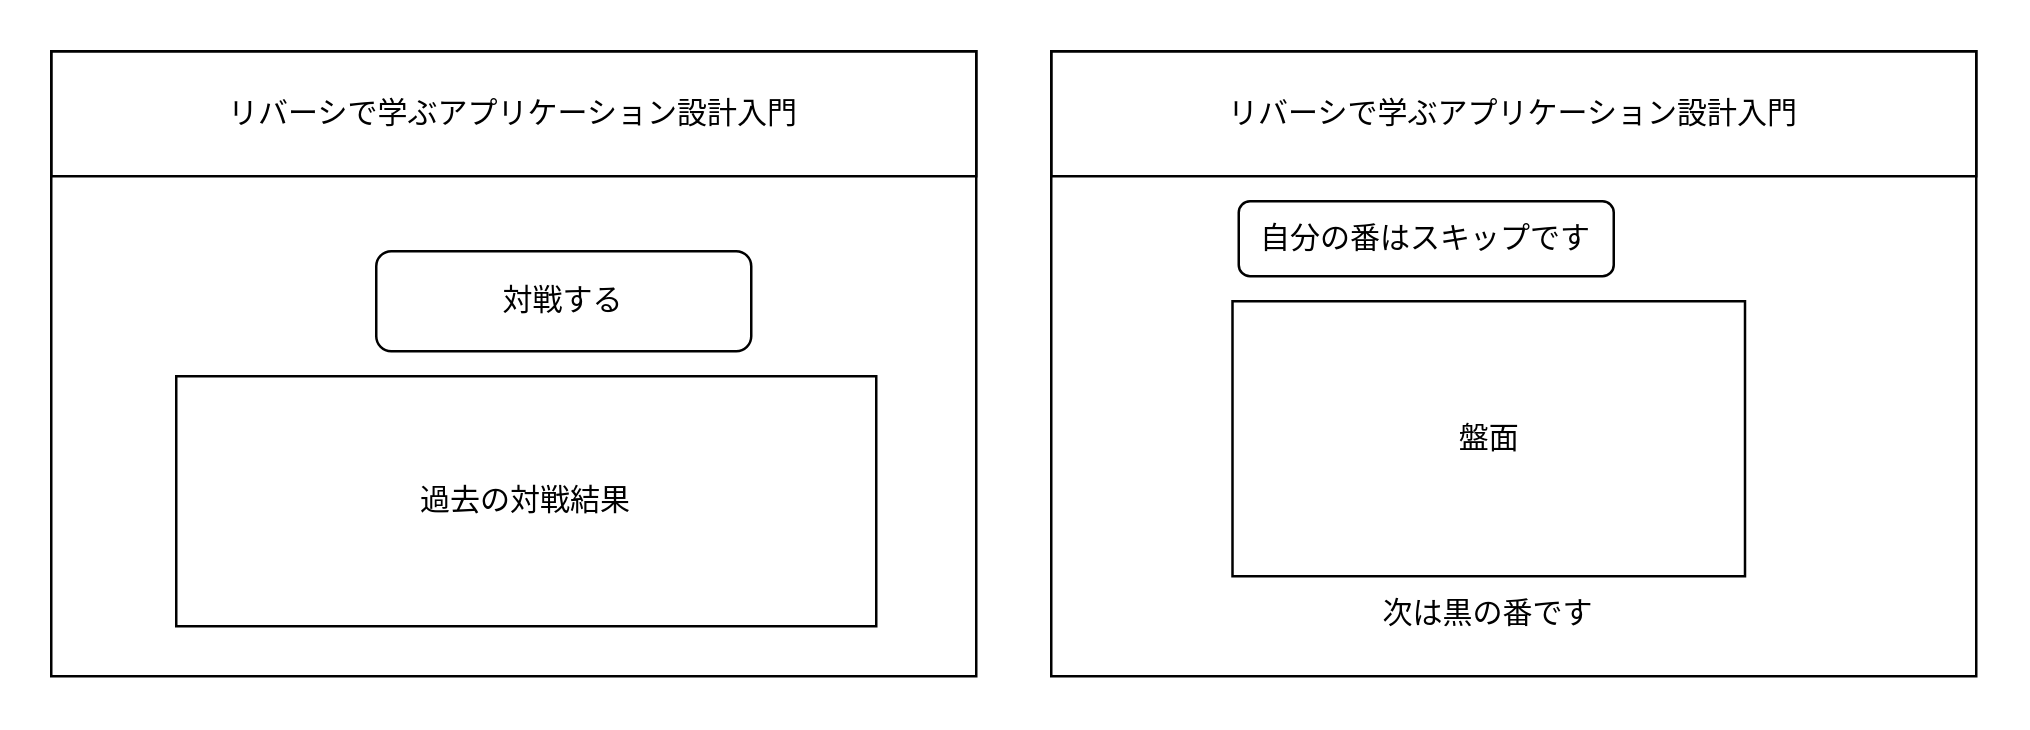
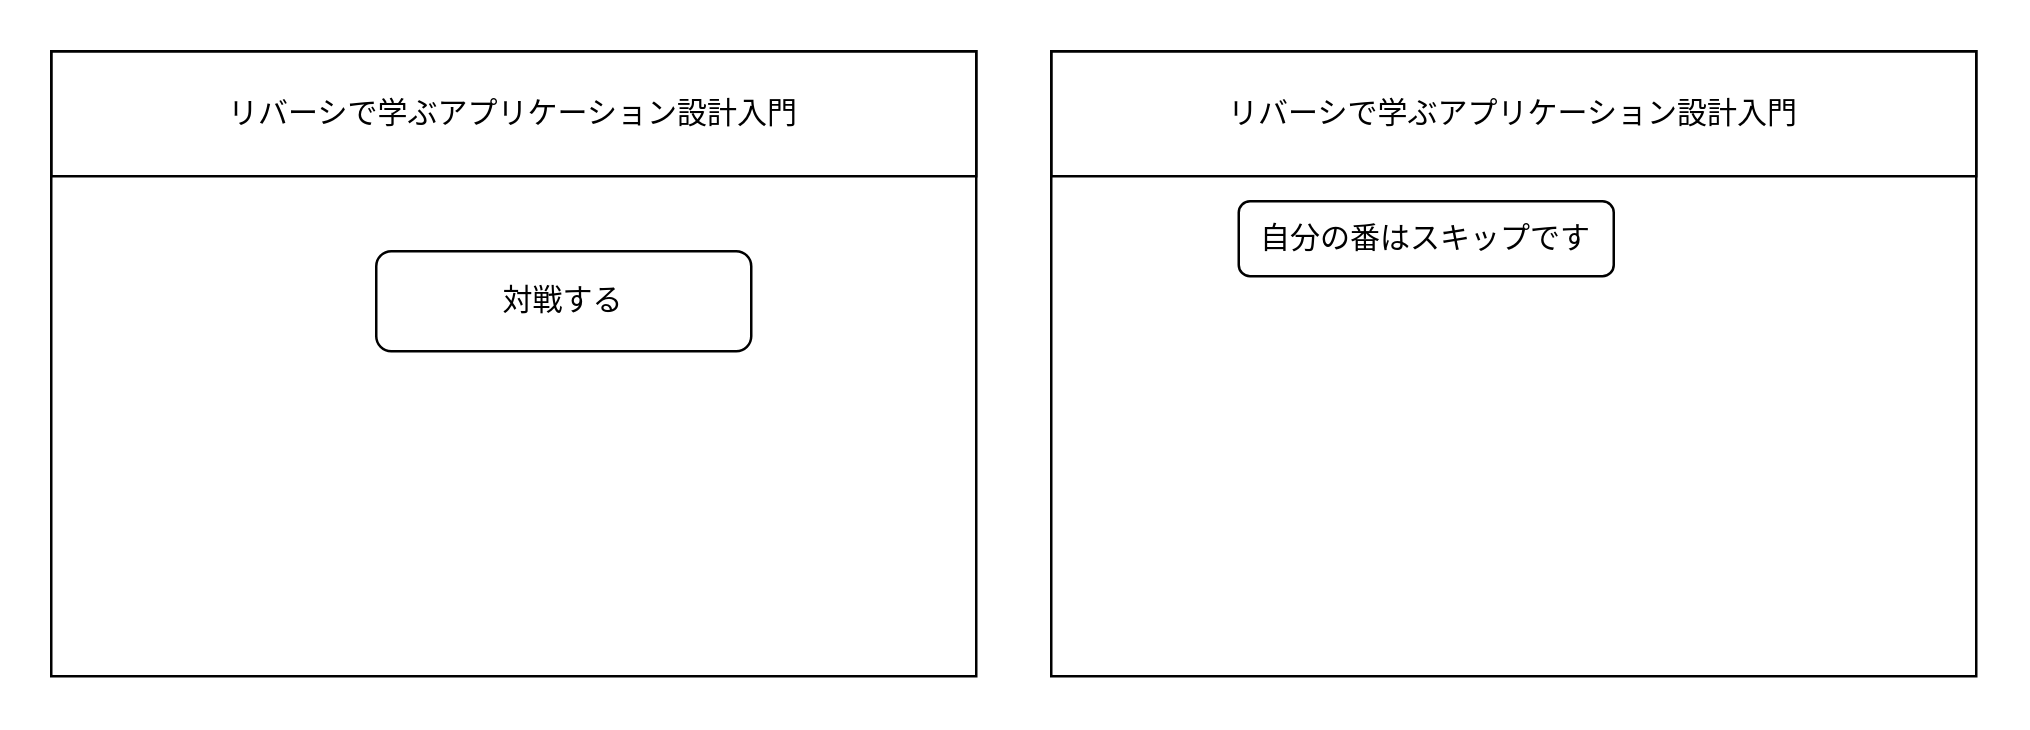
(1489, 439) -> none
(526, 501) -> none
(1489, 614) -> none
